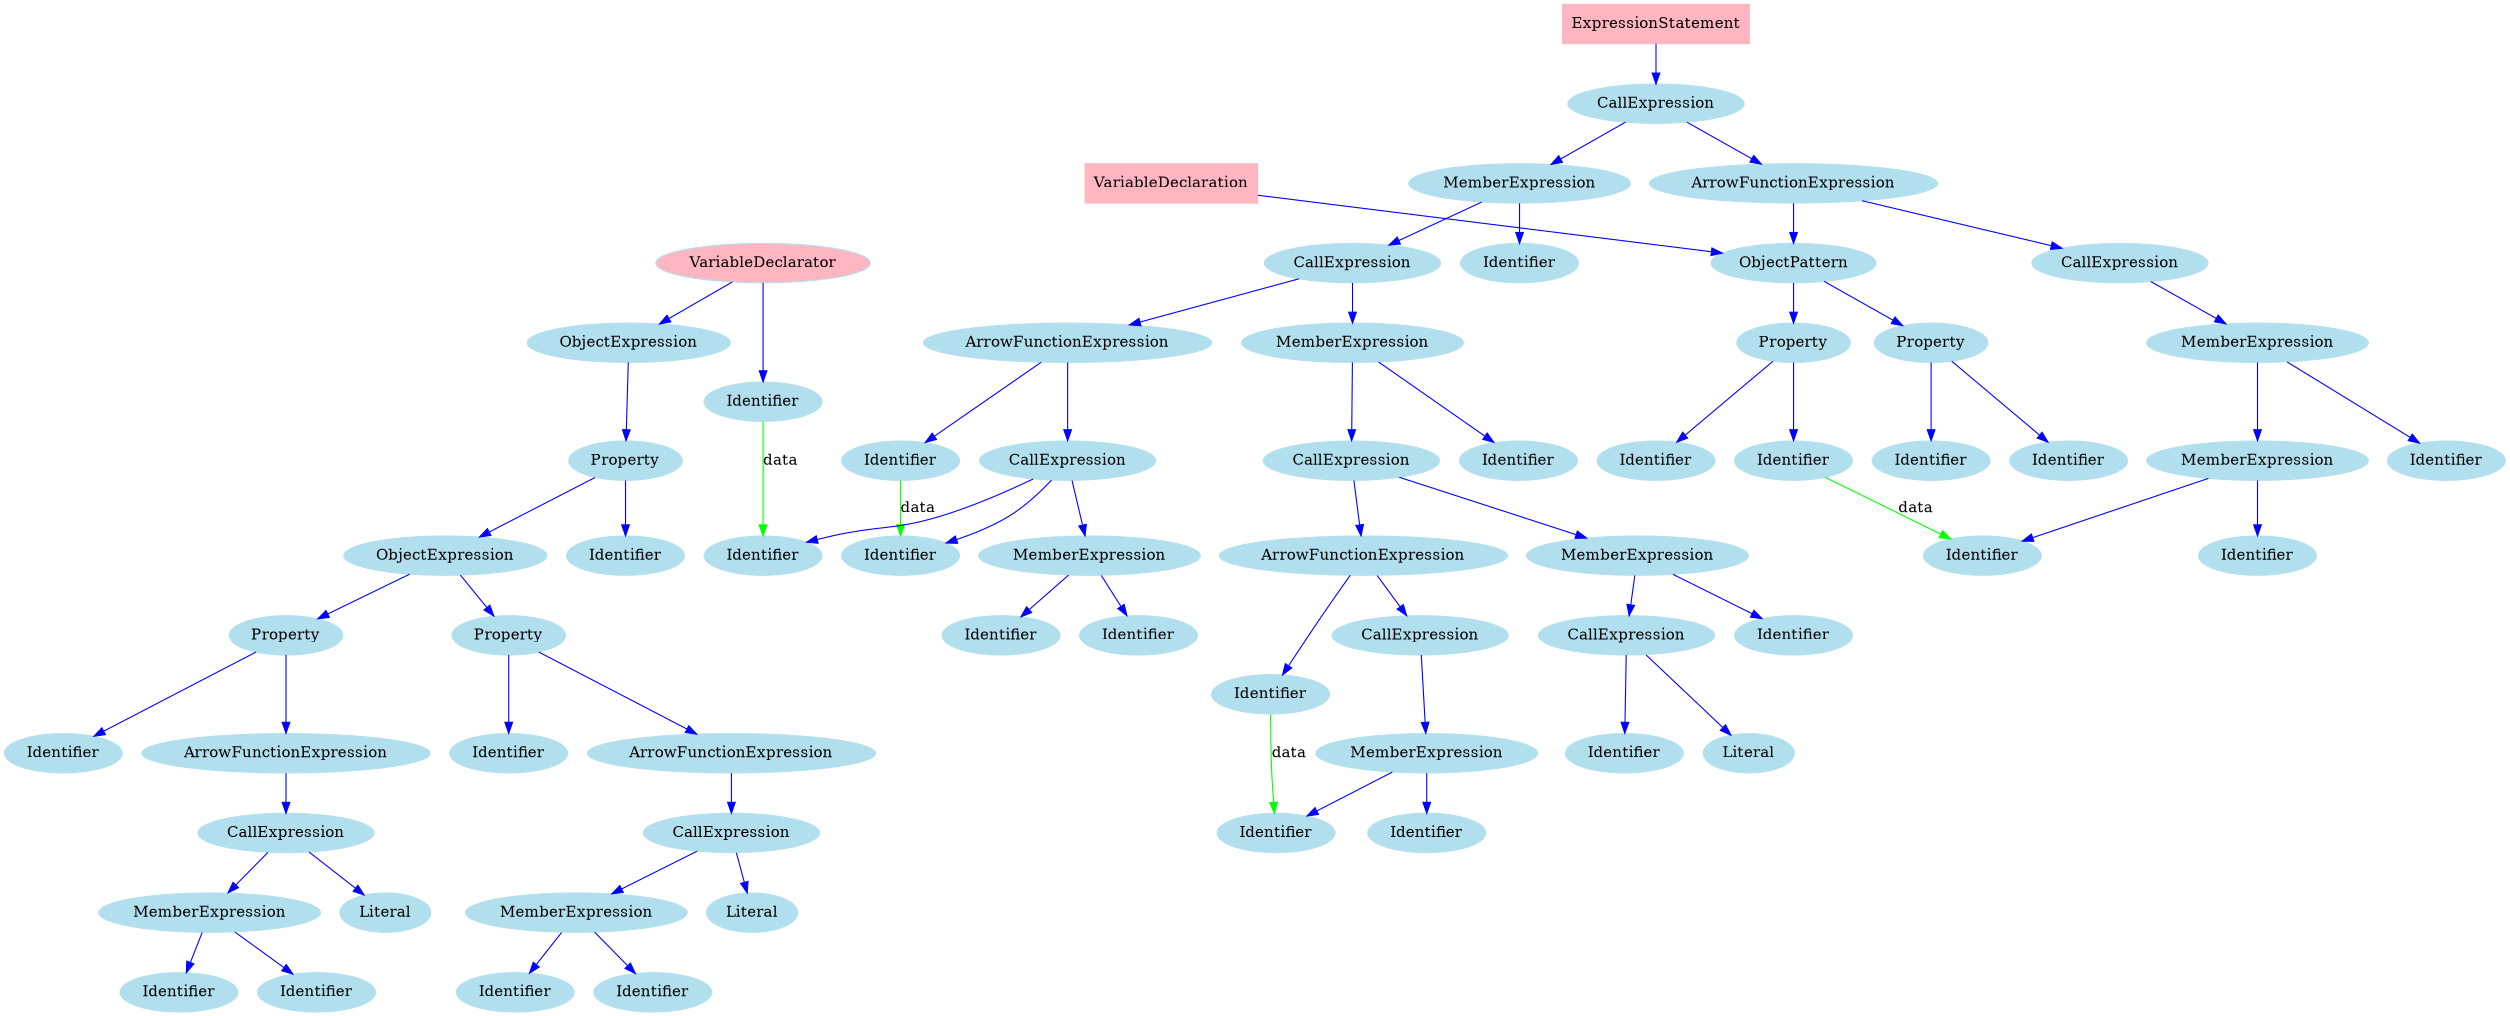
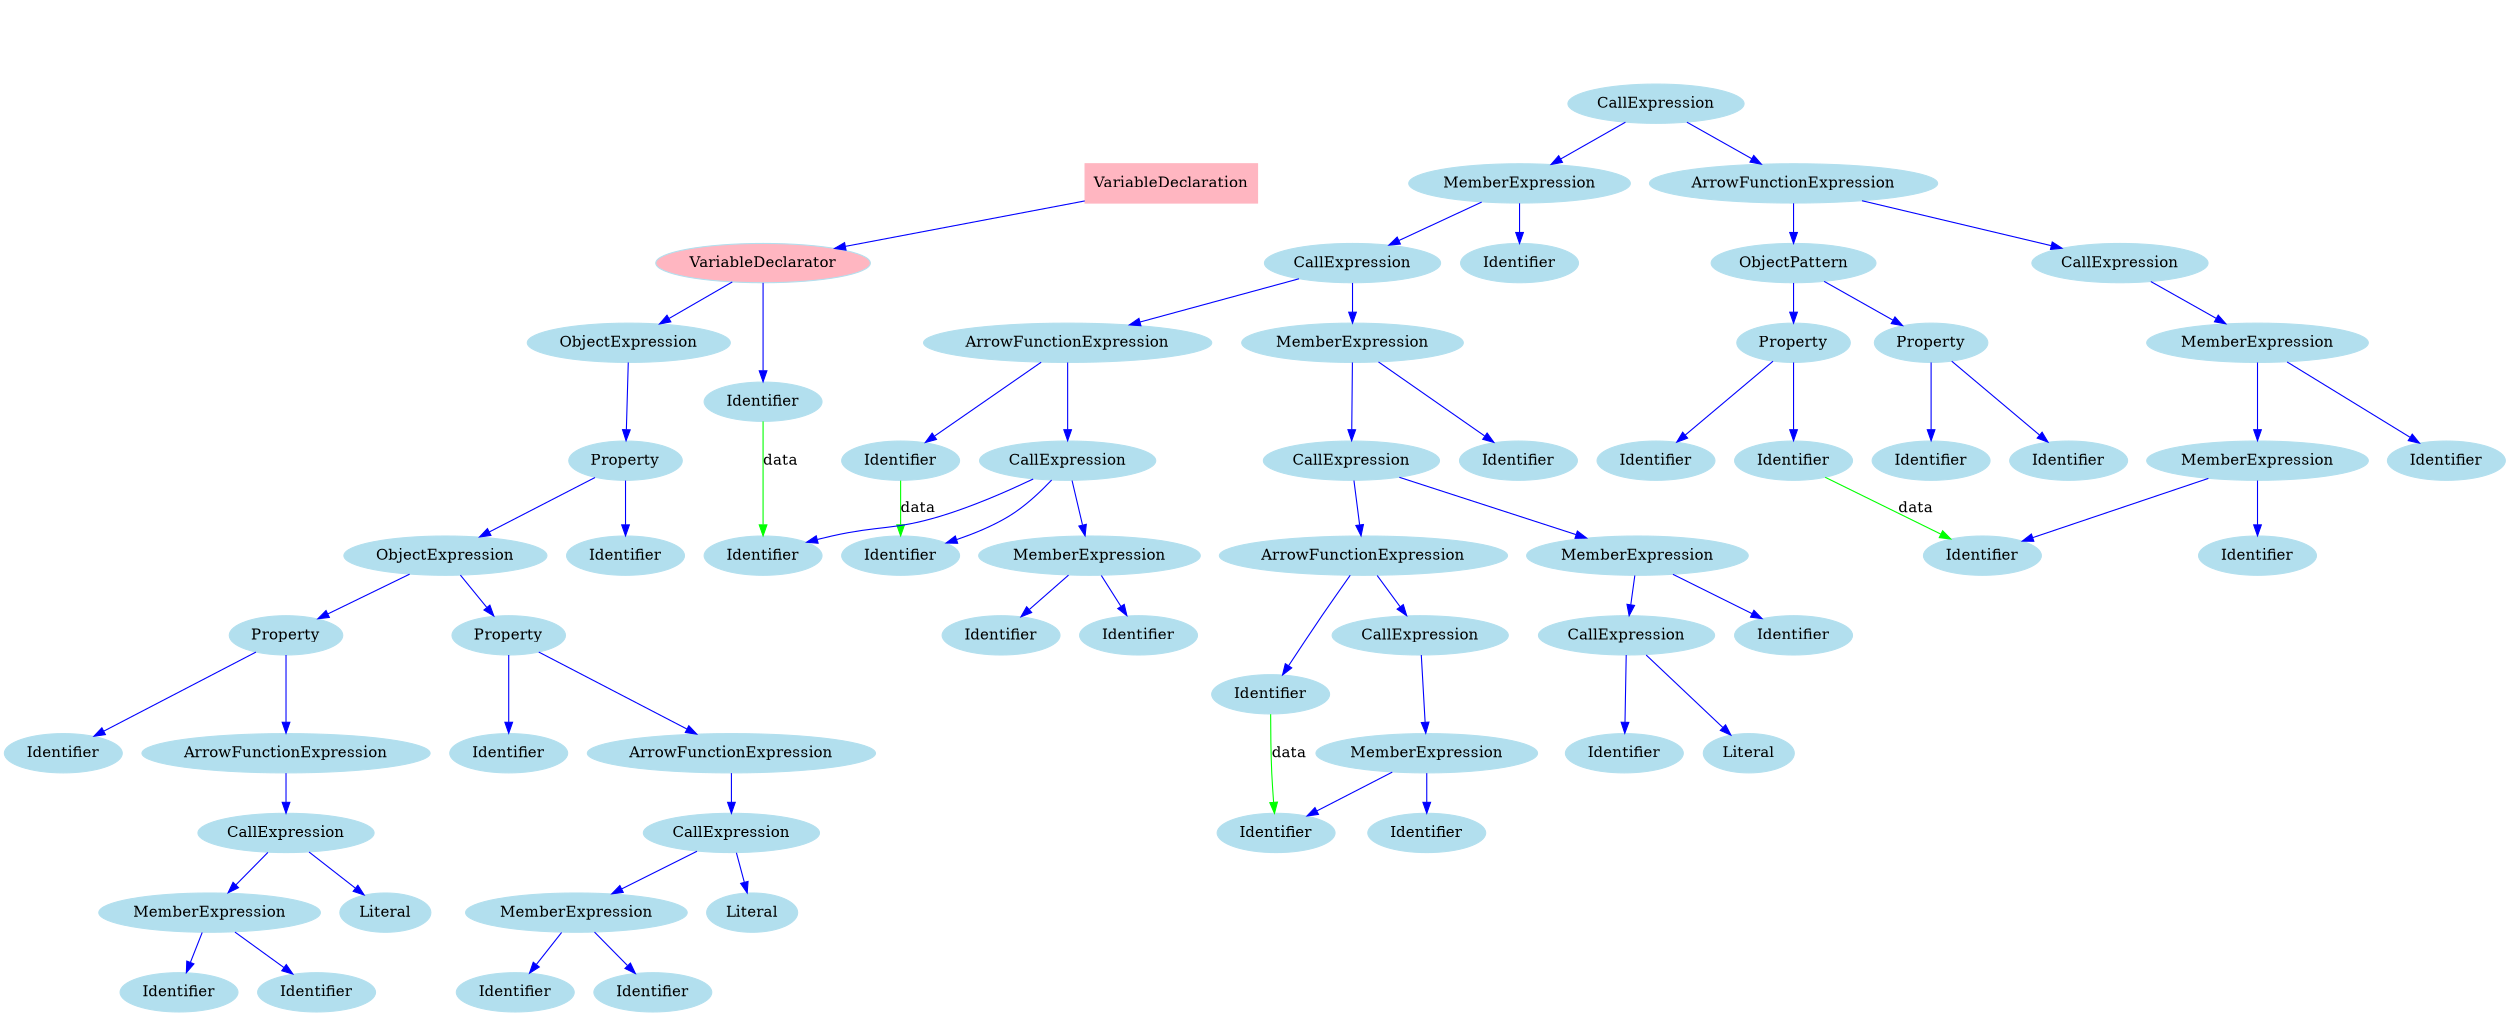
(1656, 24) -> none
(1485, 224) -> (965, 224)
